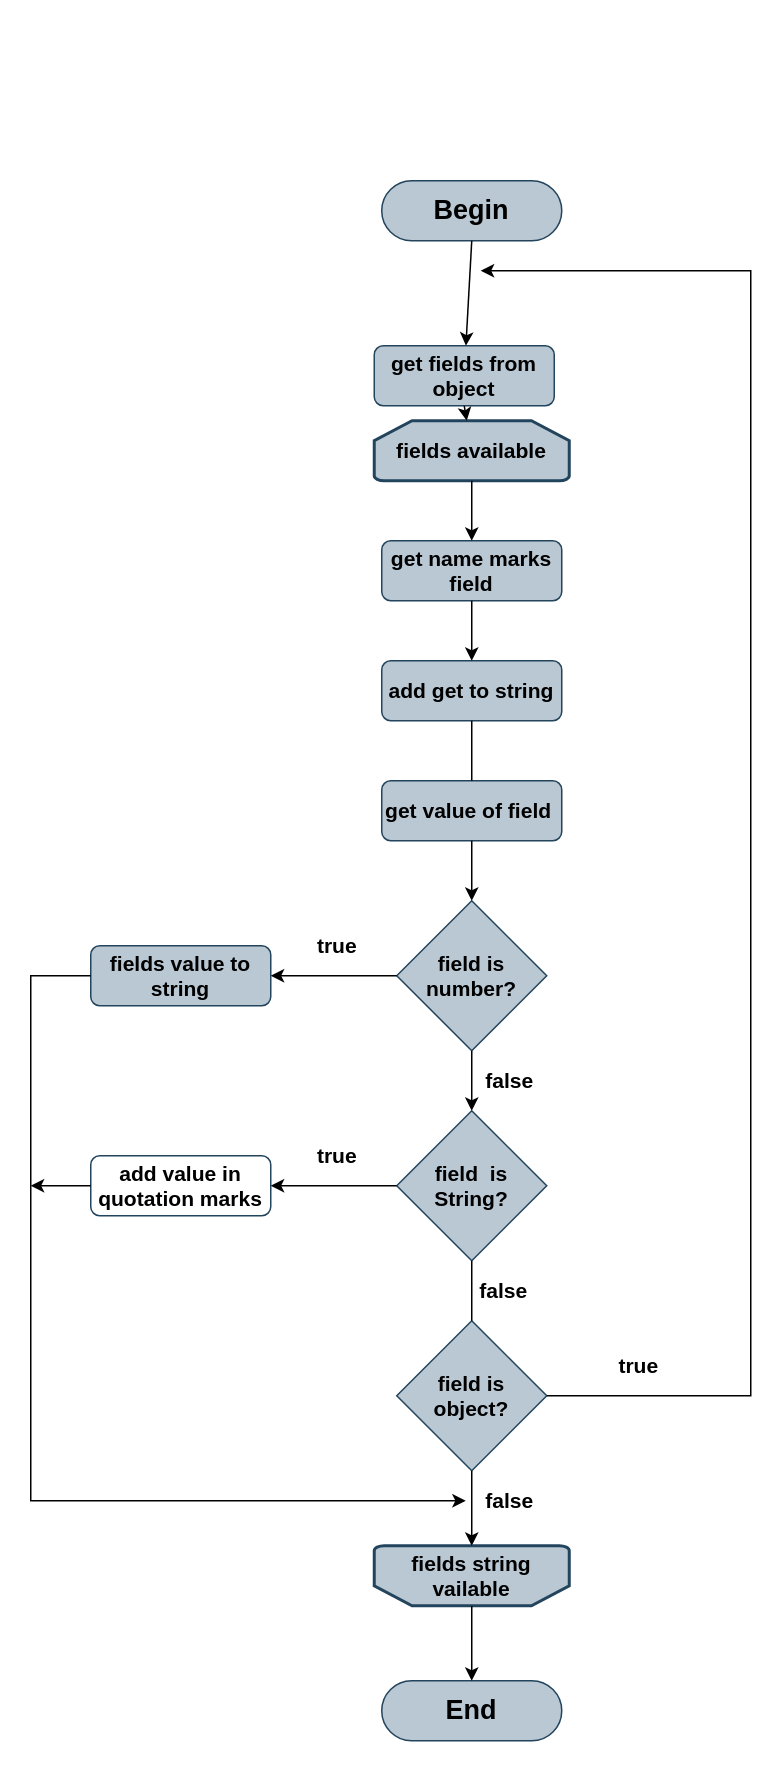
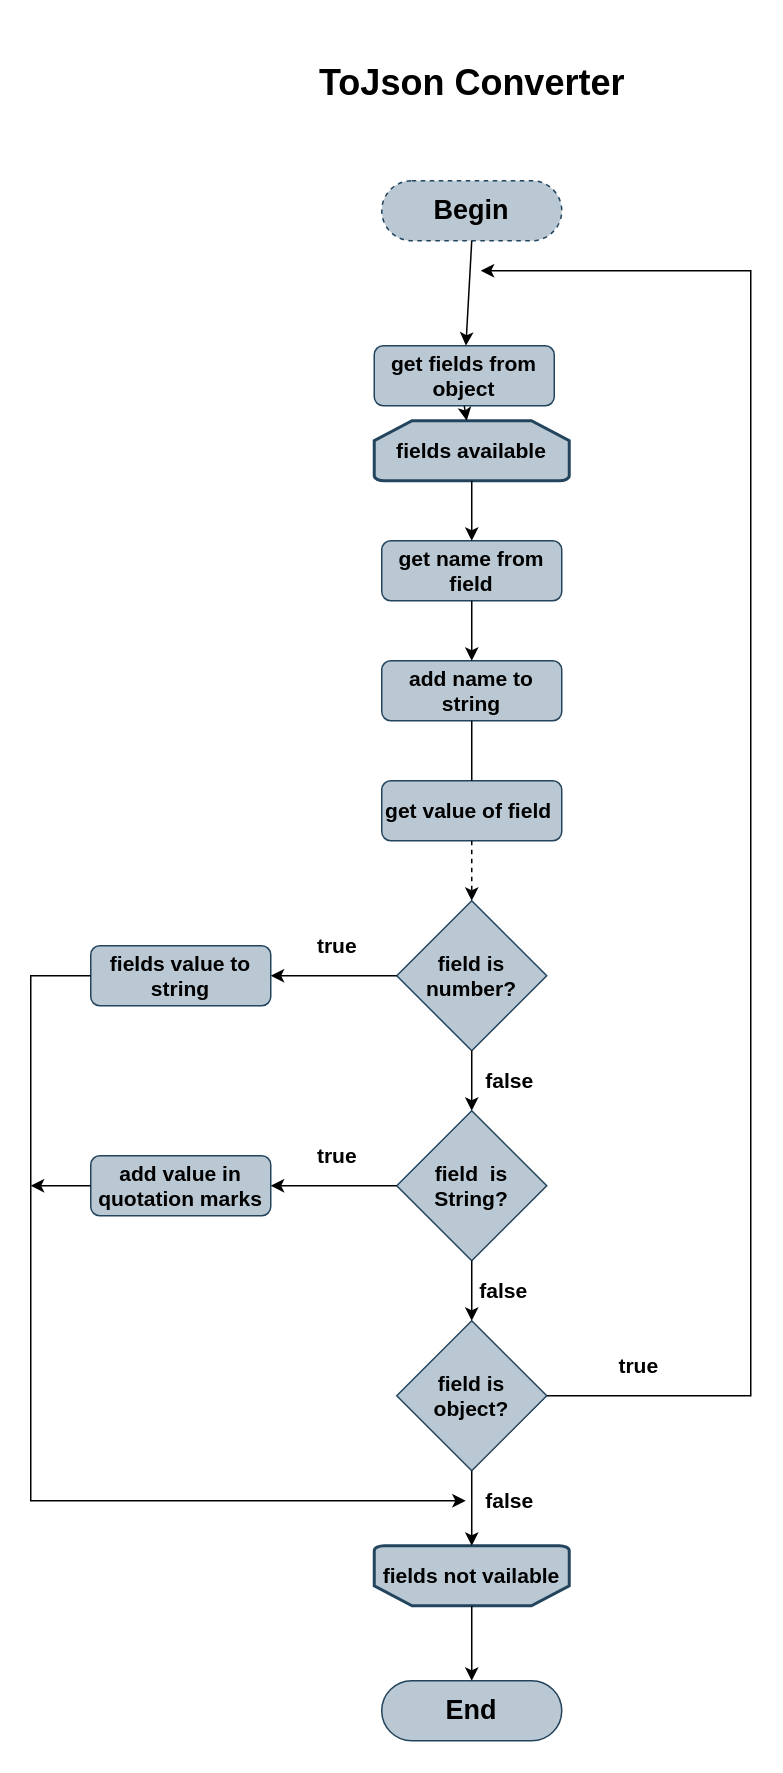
none -> (472, 83)
(472, 211) -> (472, 211)
(472, 571) -> (472, 571)
(472, 691) -> (472, 691)
(472, 865) -> (472, 865)
(181, 1186) -> (181, 1186)
(472, 1313) -> (472, 1309)
(472, 1576) -> (472, 1576)
